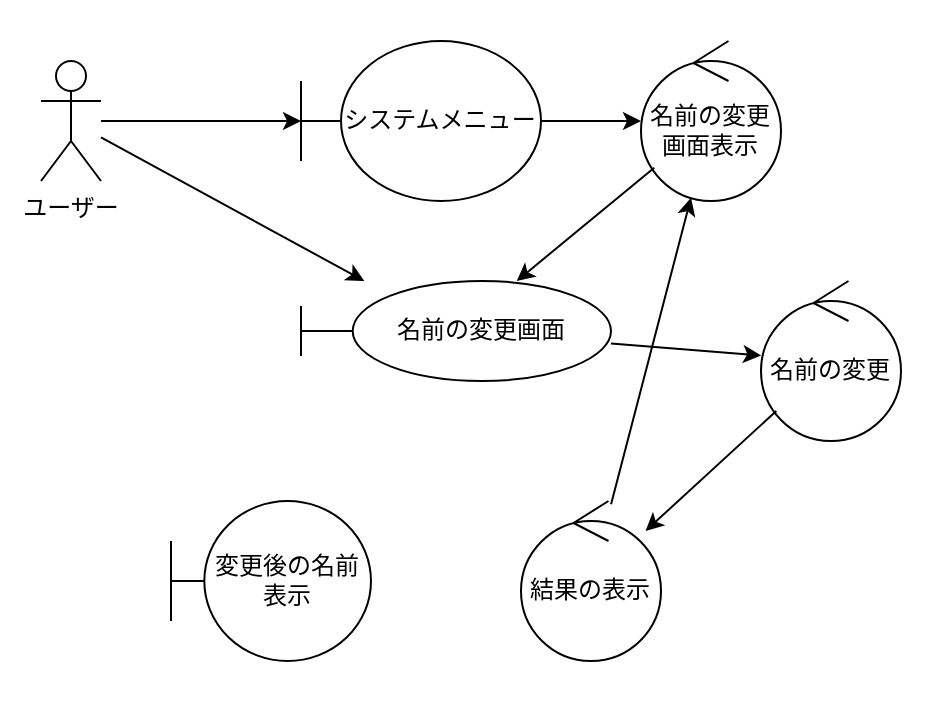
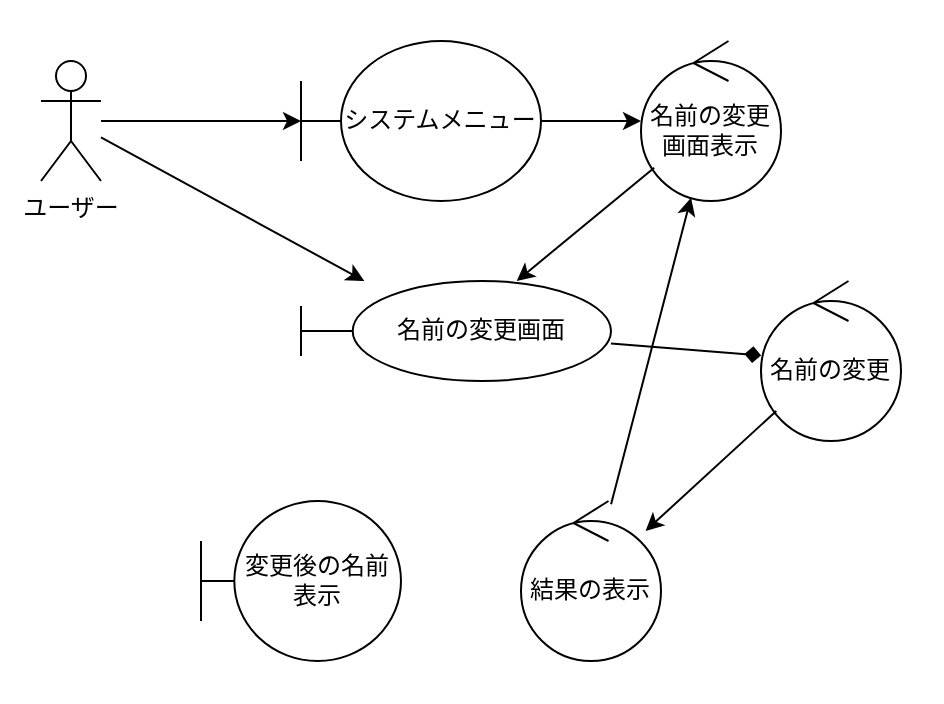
(746, 354) -> (745, 354)
(271, 581) -> (301, 581)
